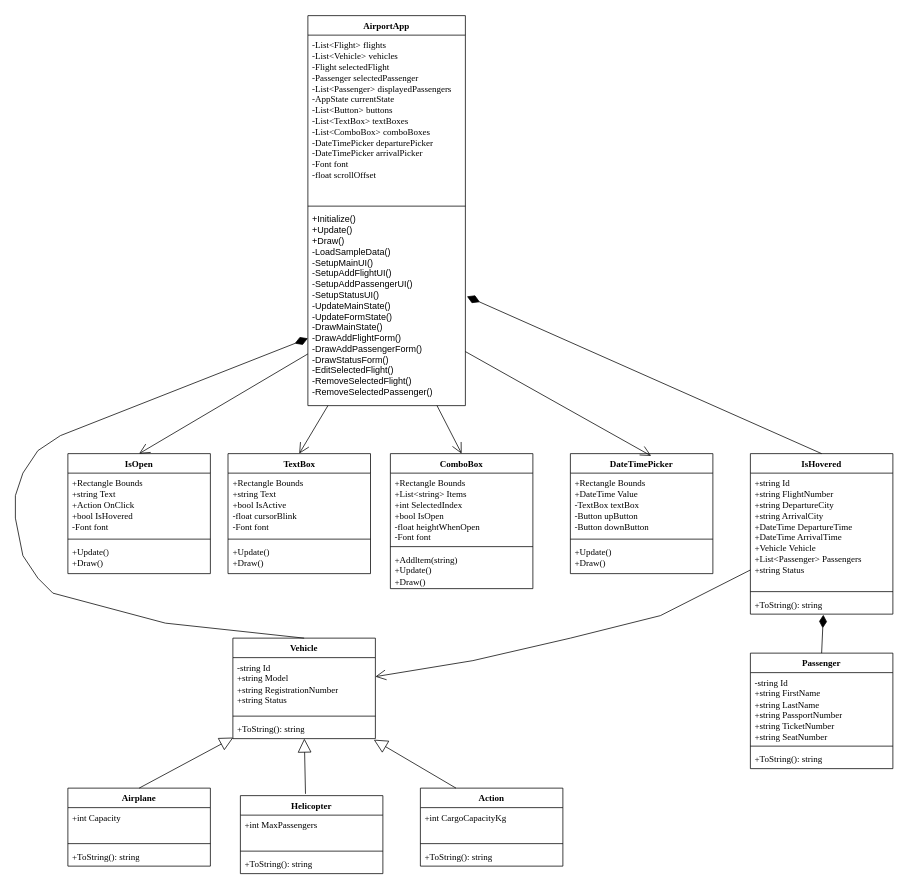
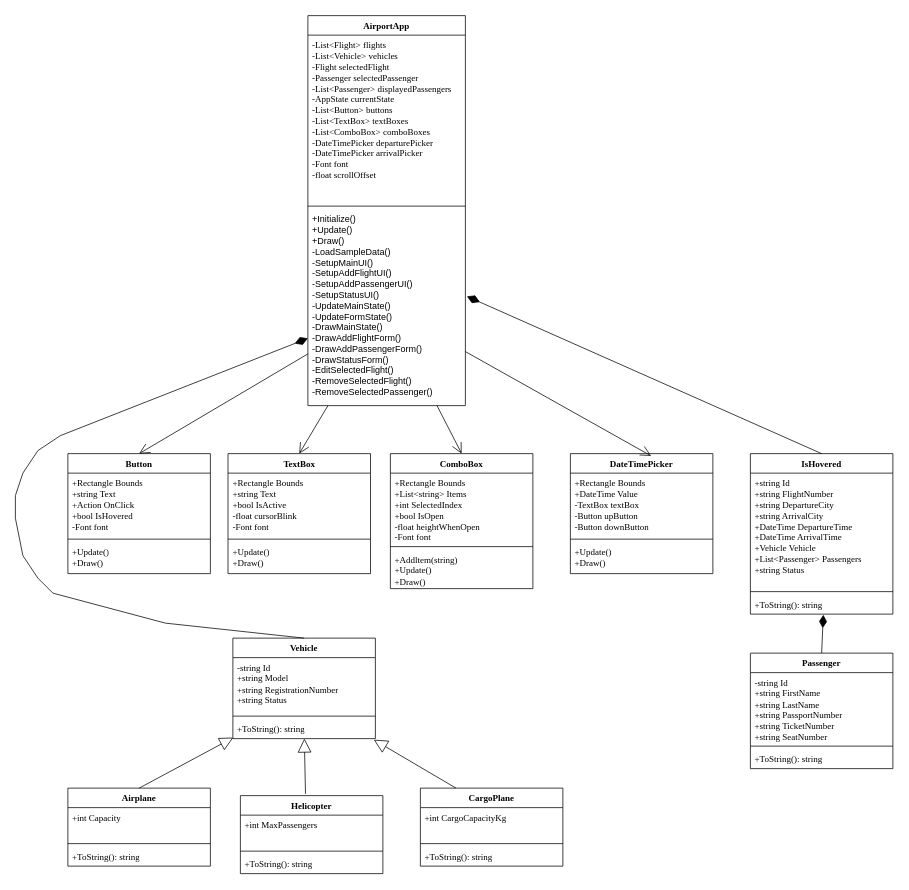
(139, 464) -> (139, 464)
(566, 639) -> none
(492, 799) -> (492, 799)
